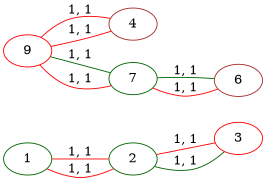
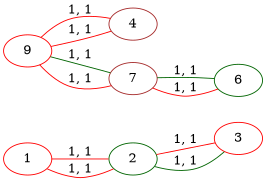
(133, 79) -> (133, 79)
(238, 80) -> (238, 80)
(28, 159) -> (28, 159)
